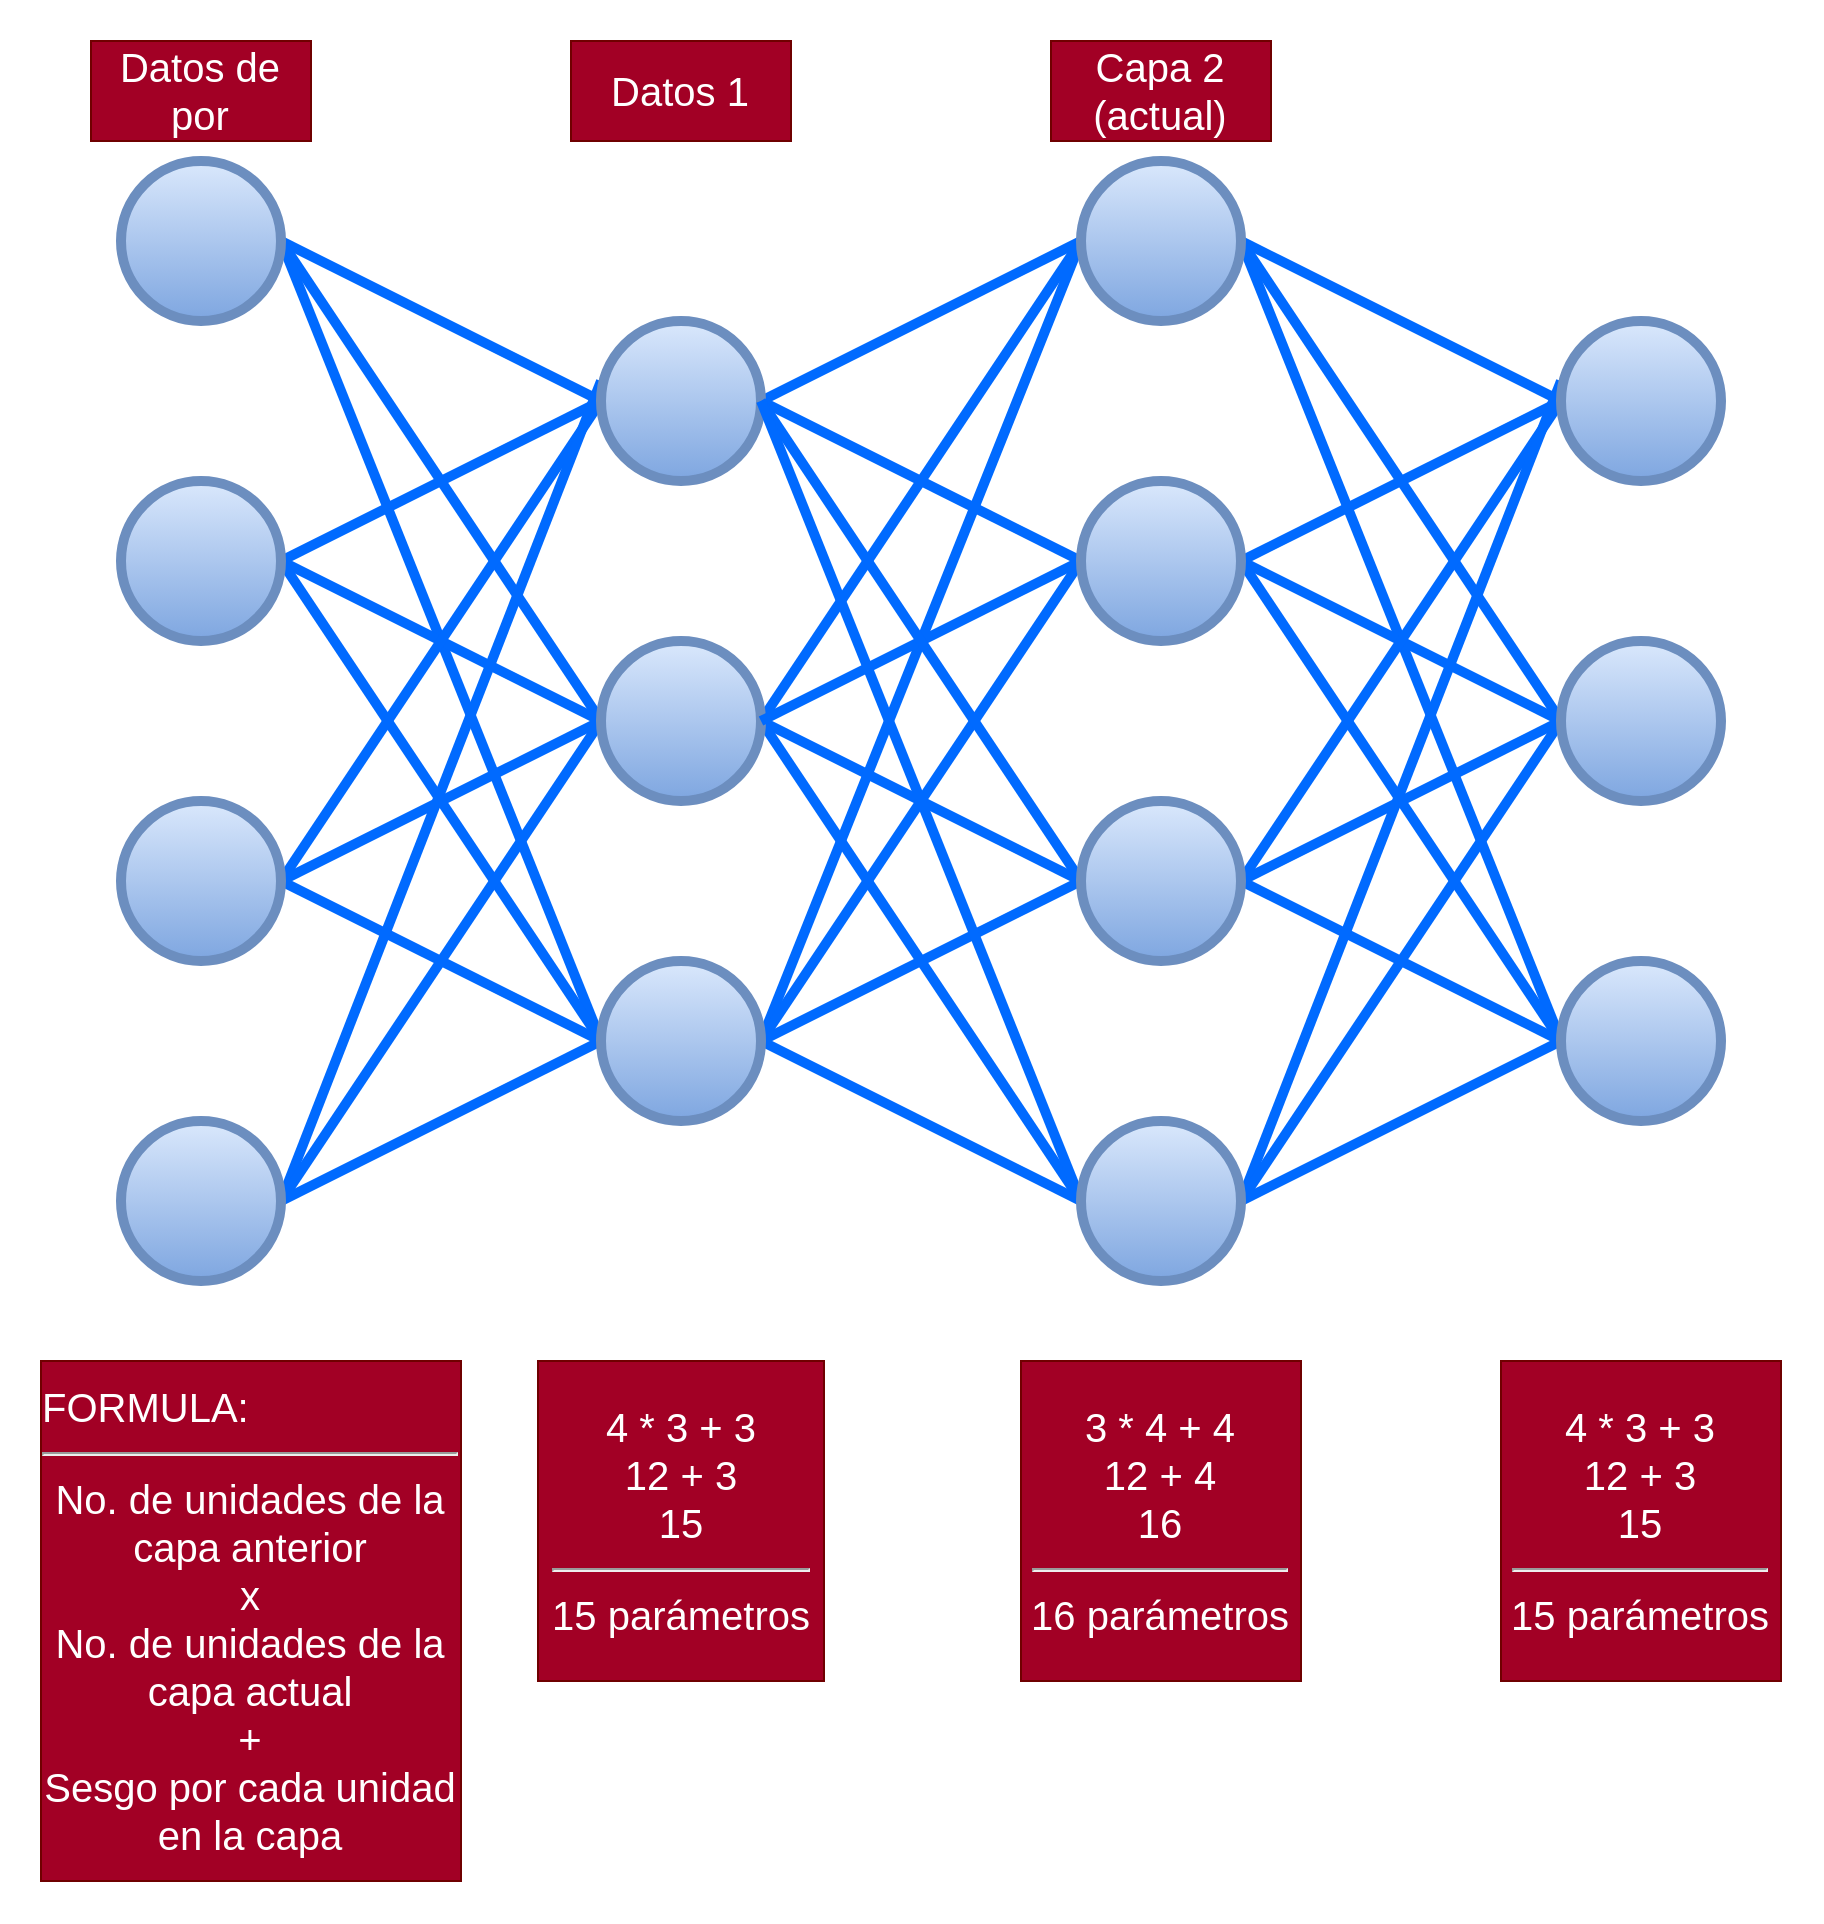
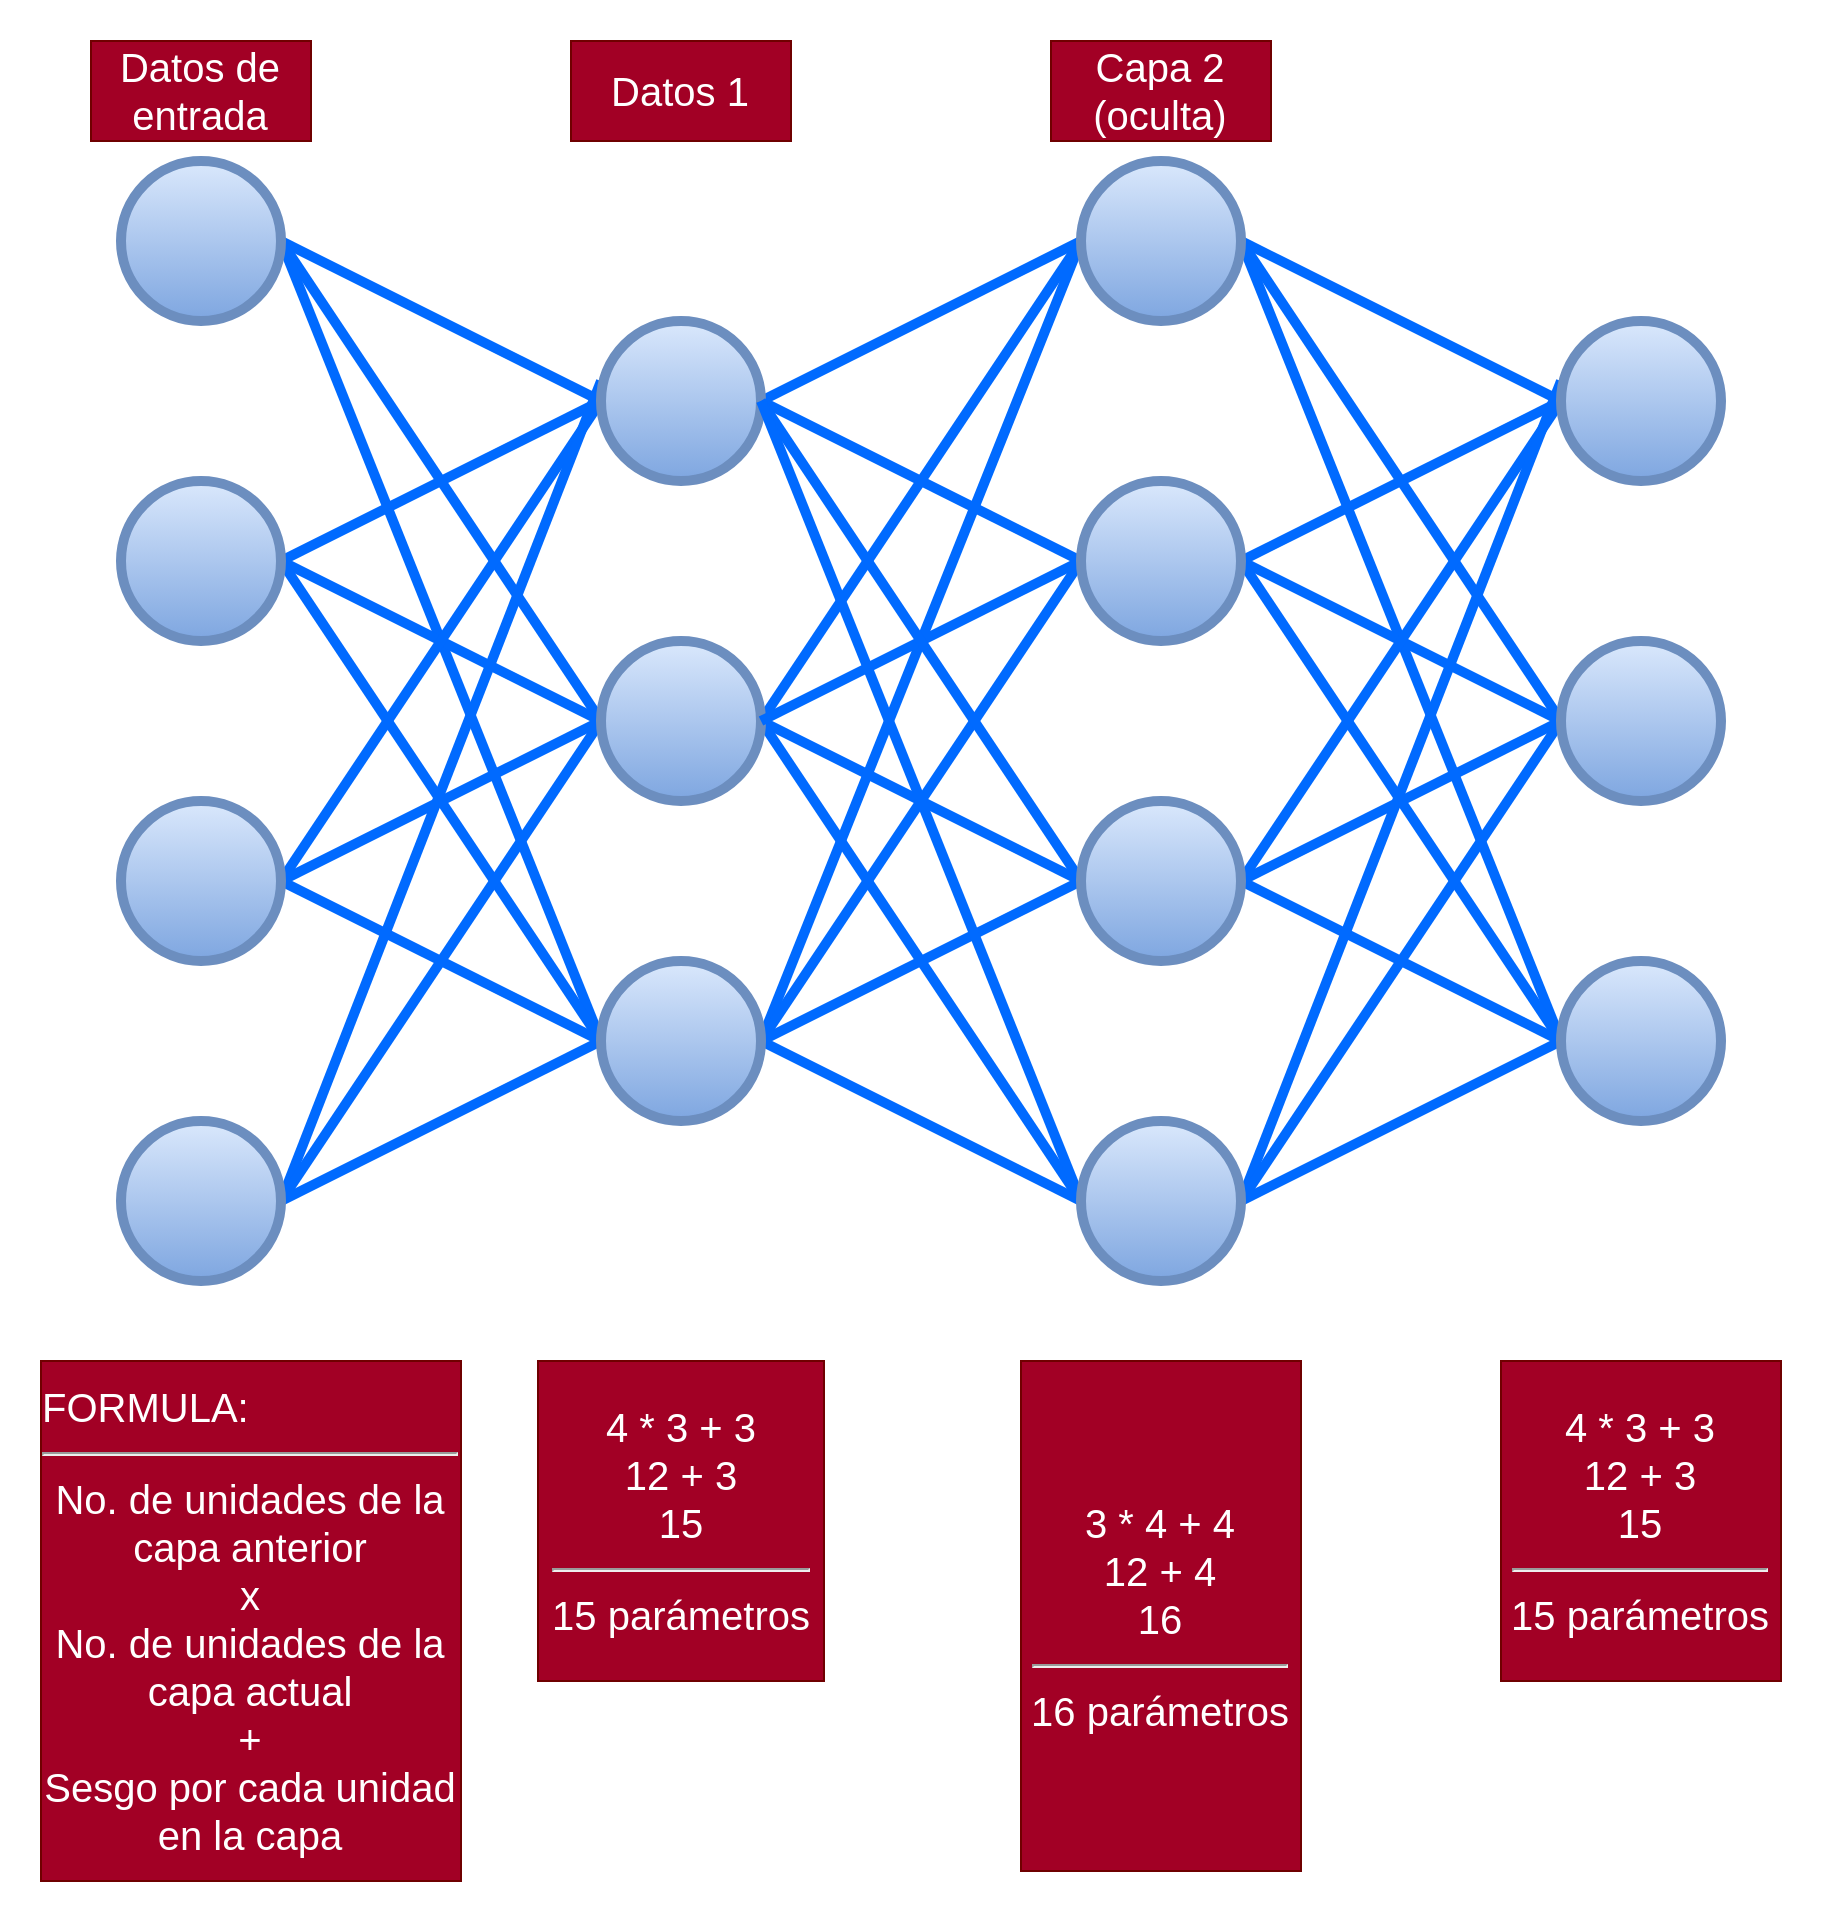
(201, 91) -> (201, 91)
(1161, 91) -> (1161, 91)
(1161, 1521) -> (1161, 1616)
